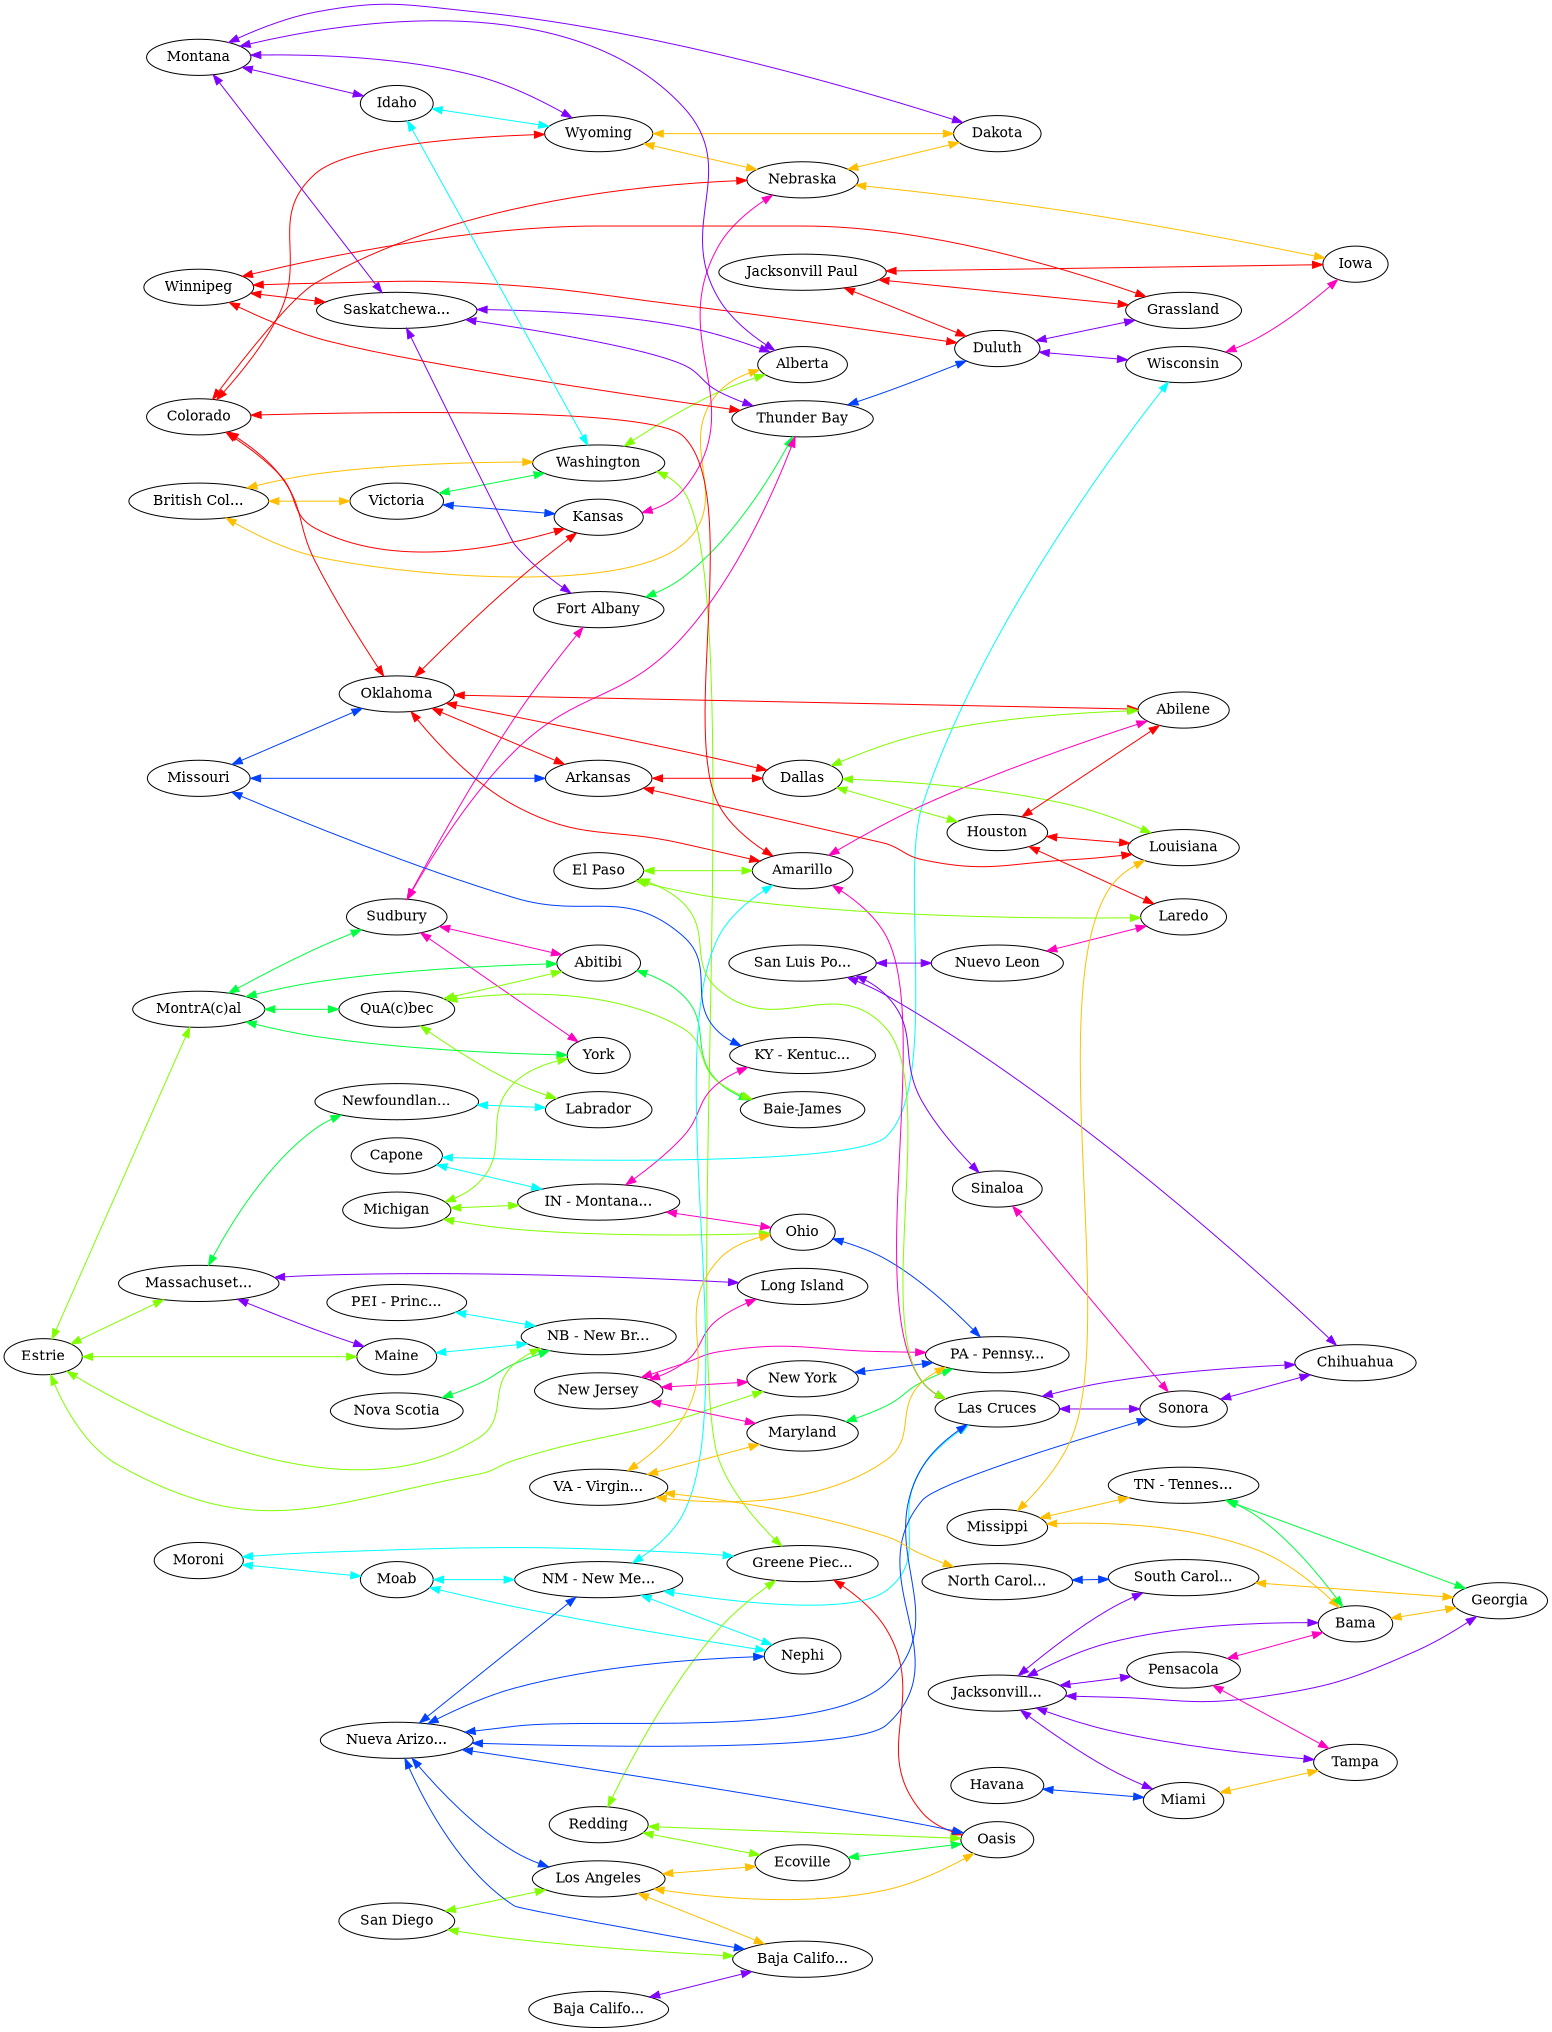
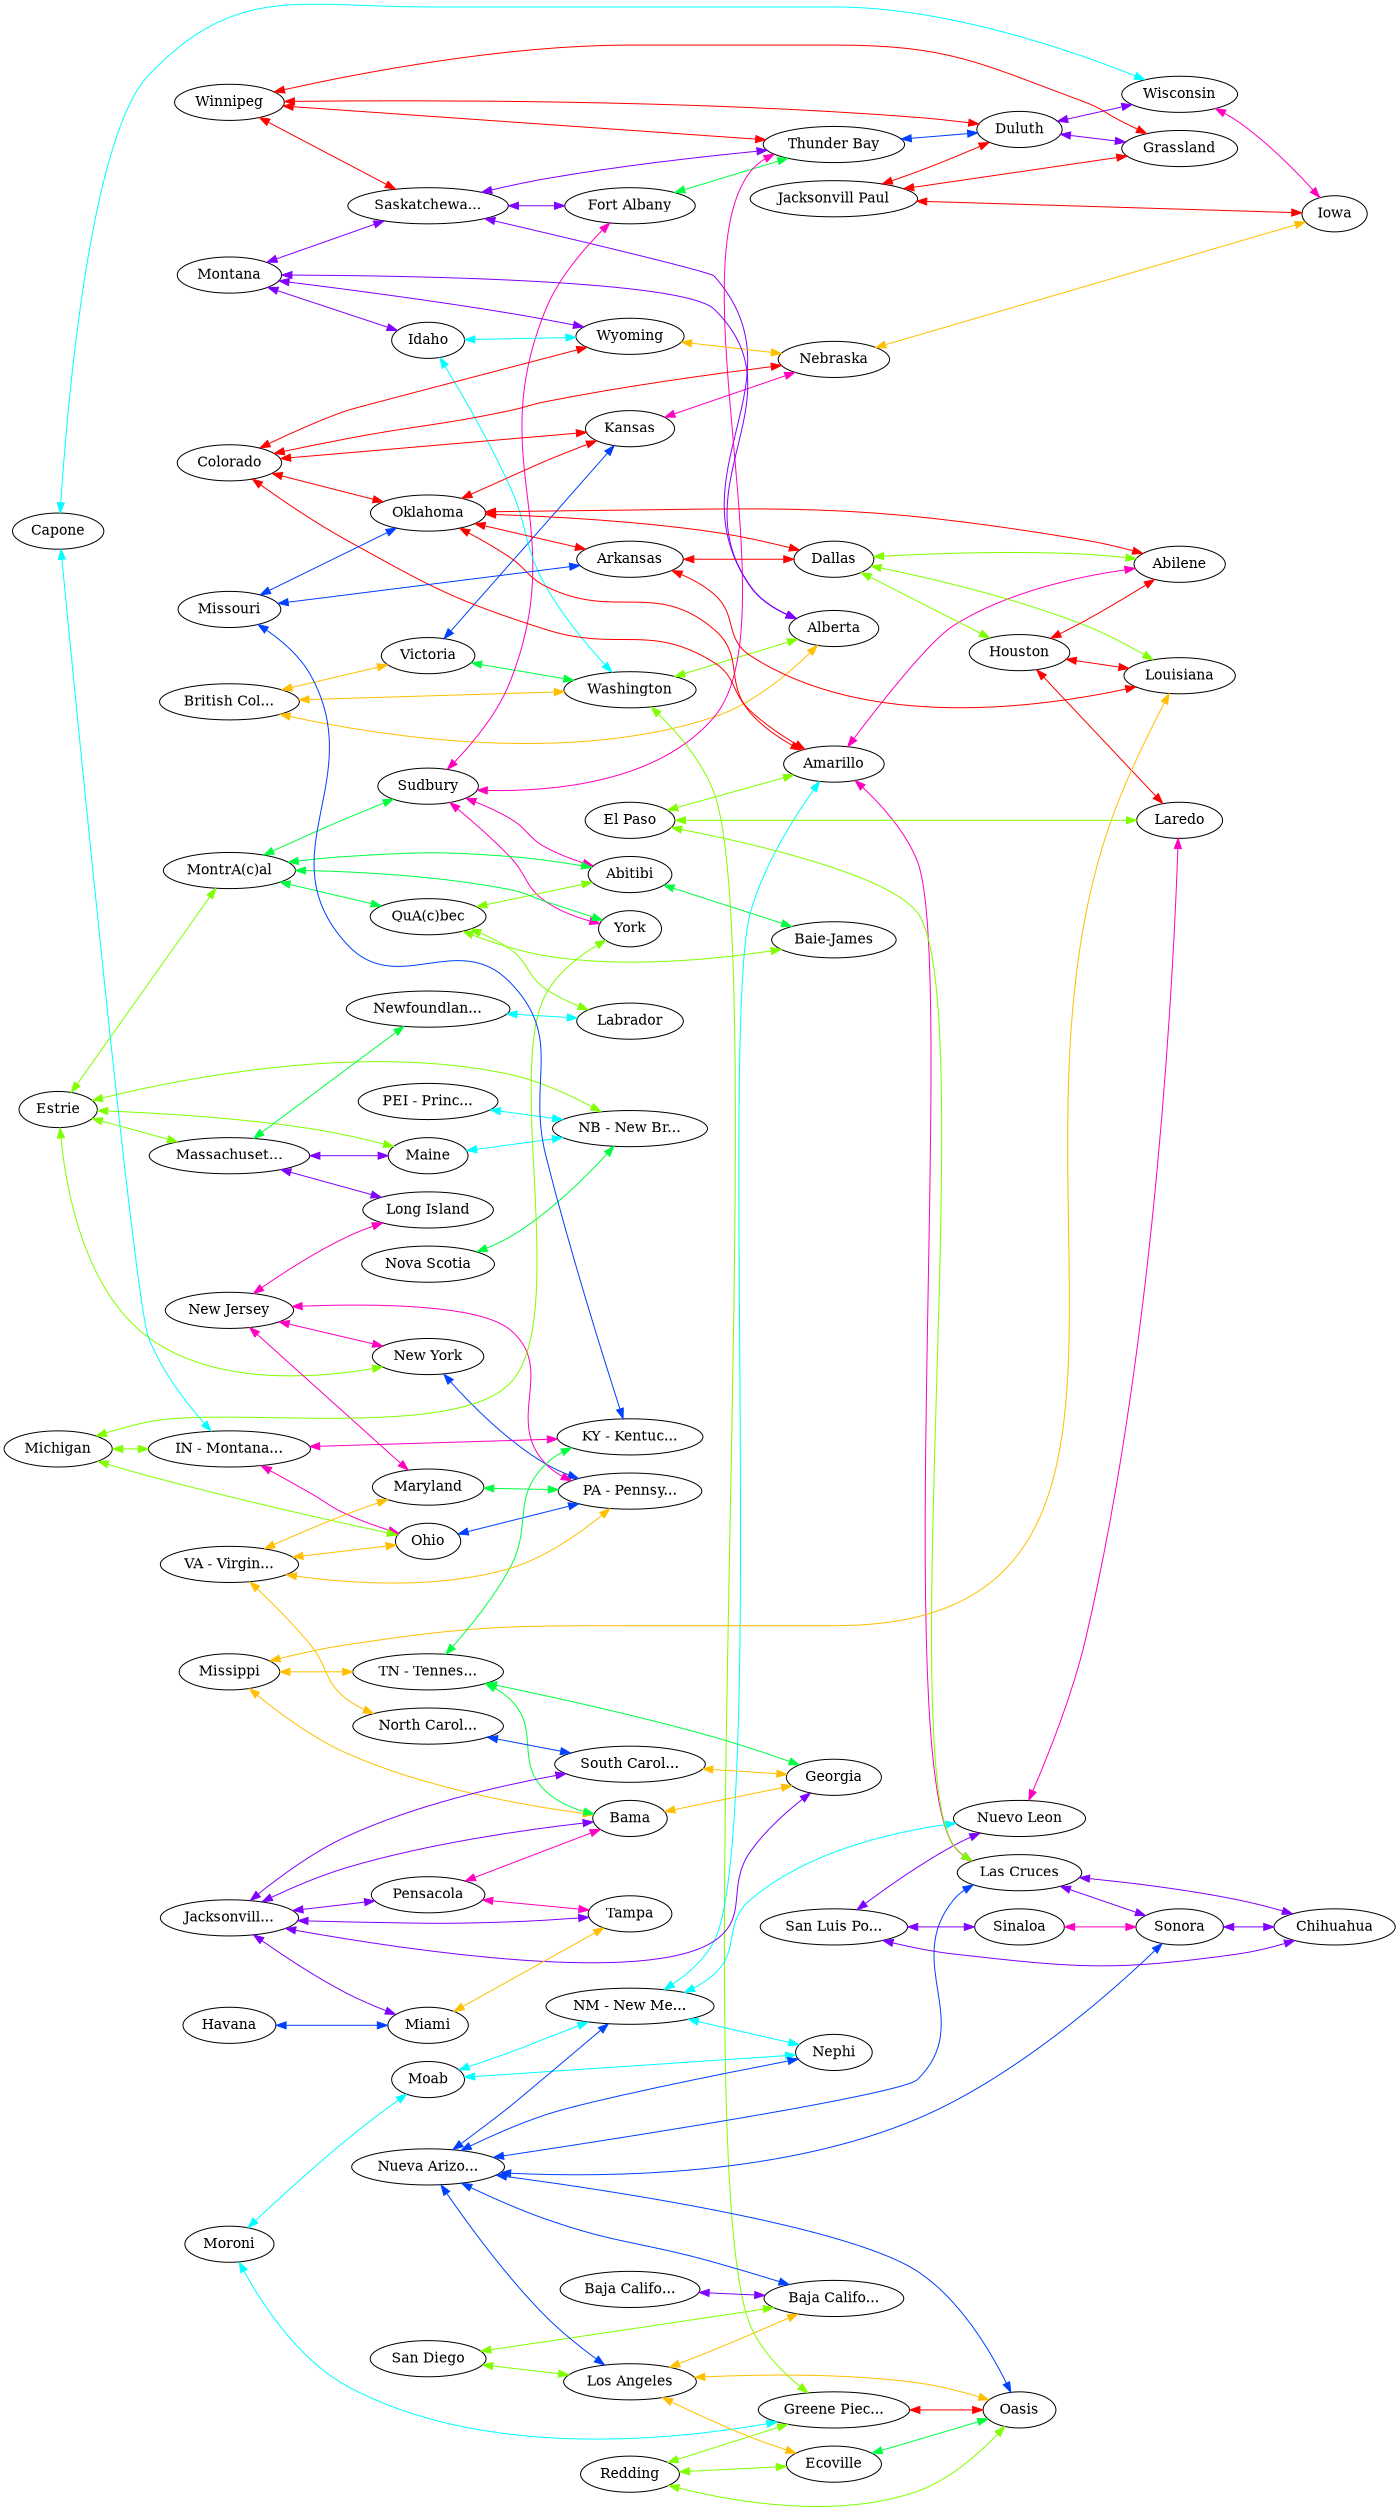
(997, 134) -> none
none -> (517, 1552)
(873, 1597) -> (793, 1871)
